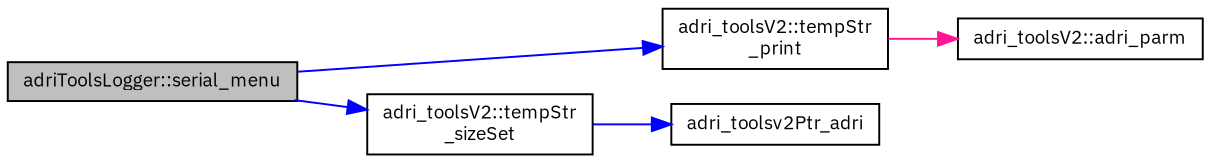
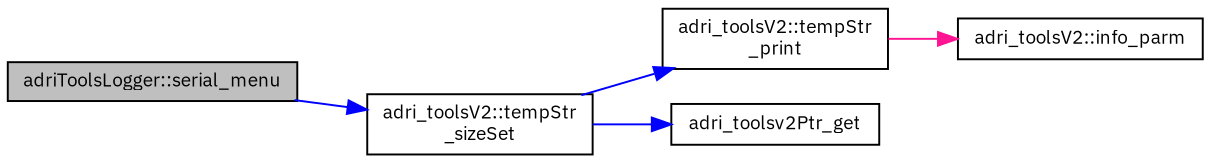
(1080, 39) -> (1080, 39)
(470, 60) -> (618, 84)
(775, 124) -> (775, 124)
